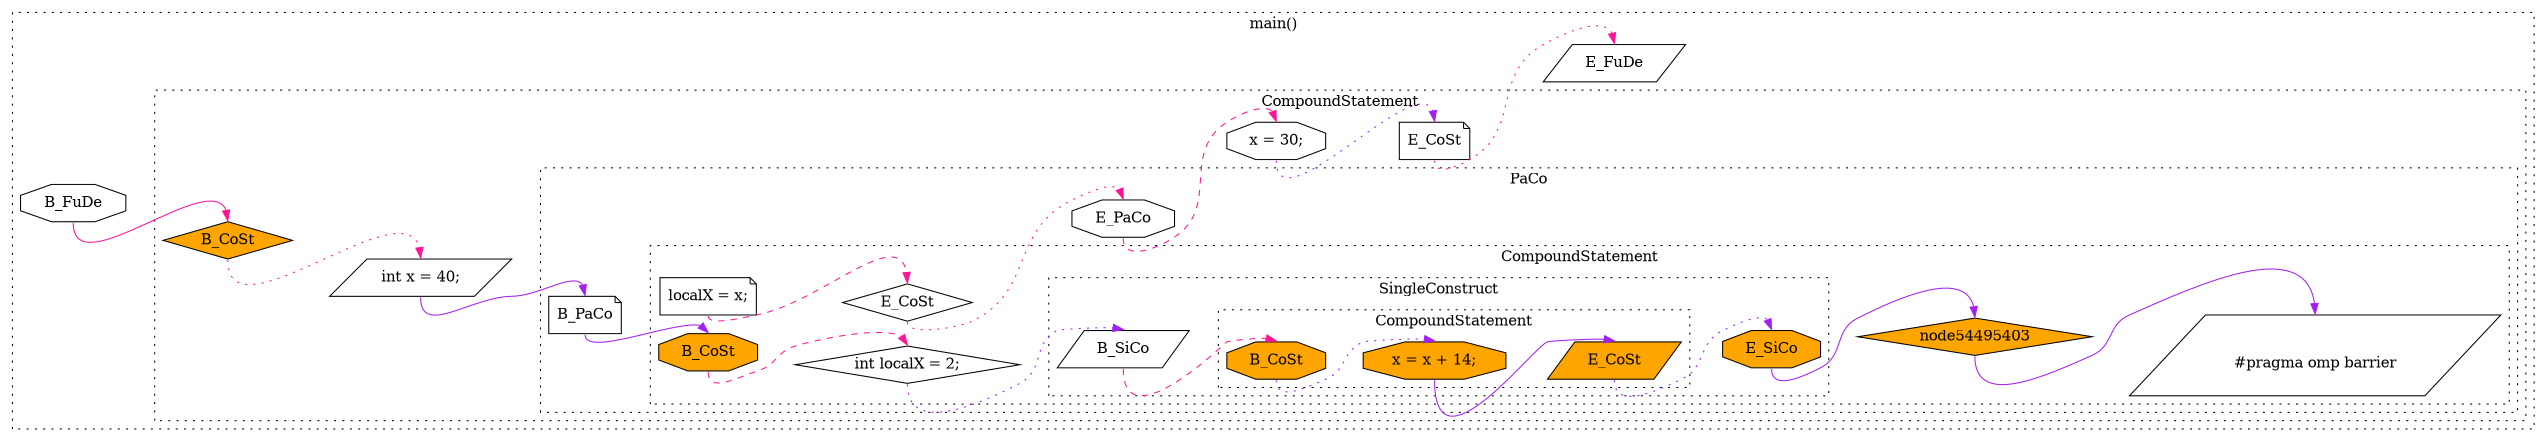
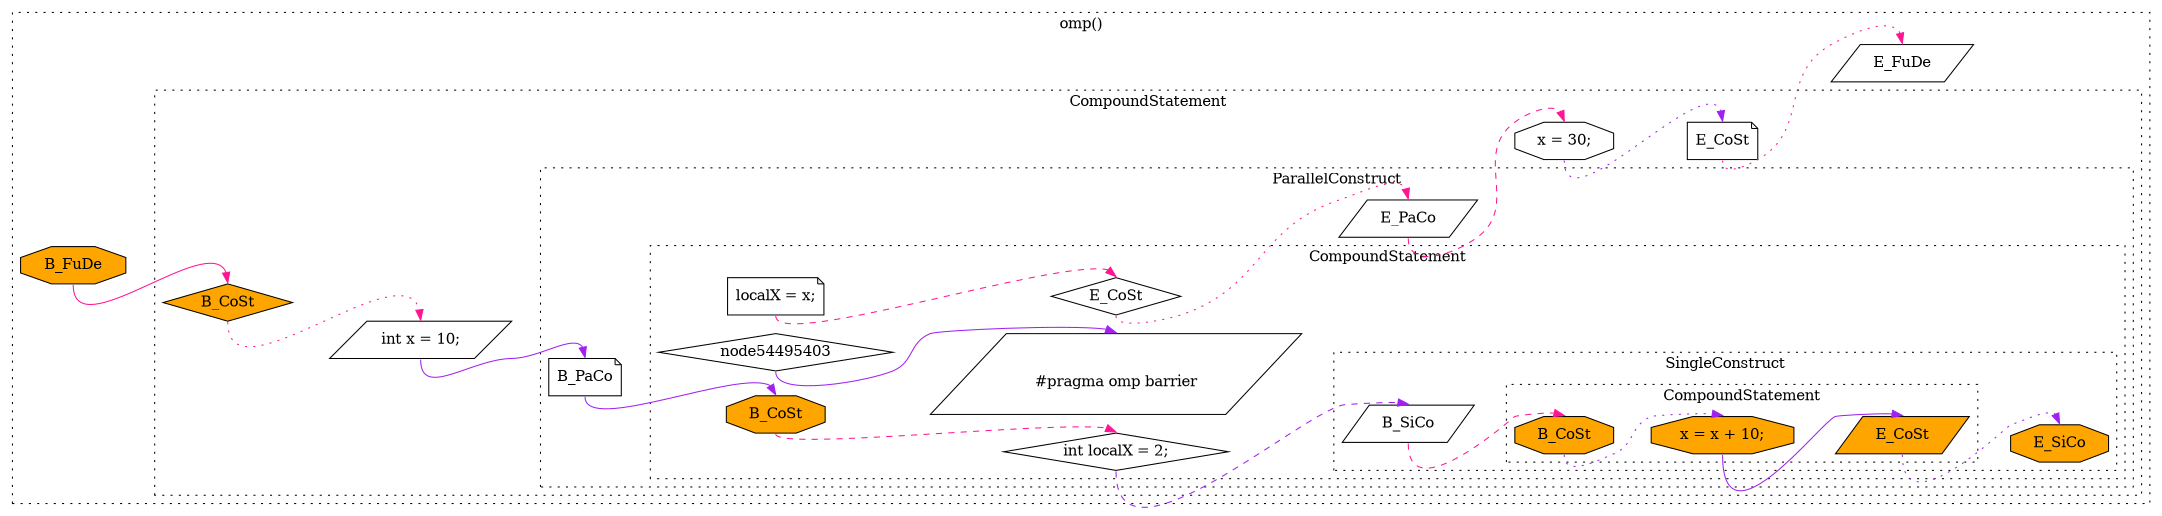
(1273, 24) -> (1081, 24)
(1529, 180) -> (1337, 180)
(73, 203) -> (73, 265)
(1123, 219) -> (1408, 219)
(421, 278) -> (421, 340)
(1861, 317) -> none
(1975, 337) -> (776, 352)
(1435, 361) -> (1723, 435)
(1014, 386) -> (1248, 461)
